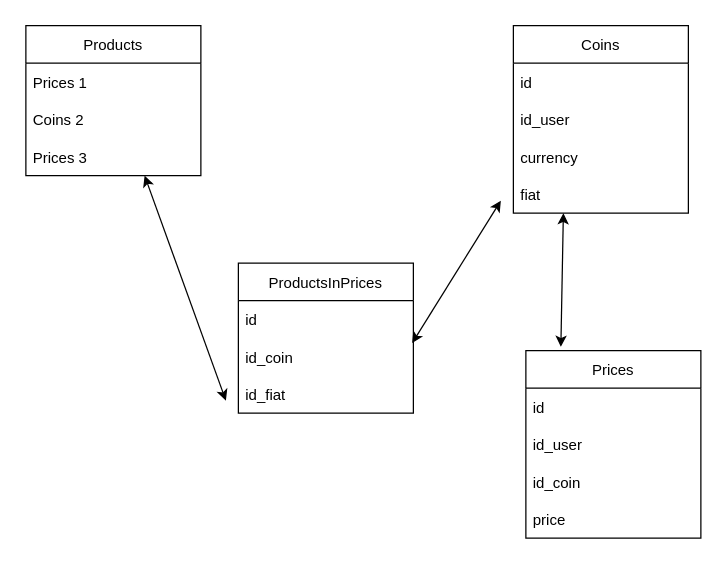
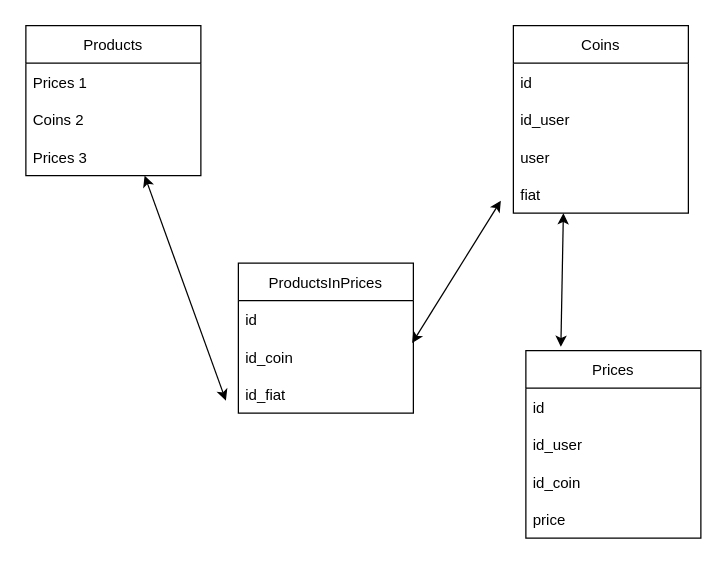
(554, 158) -> (537, 158)
